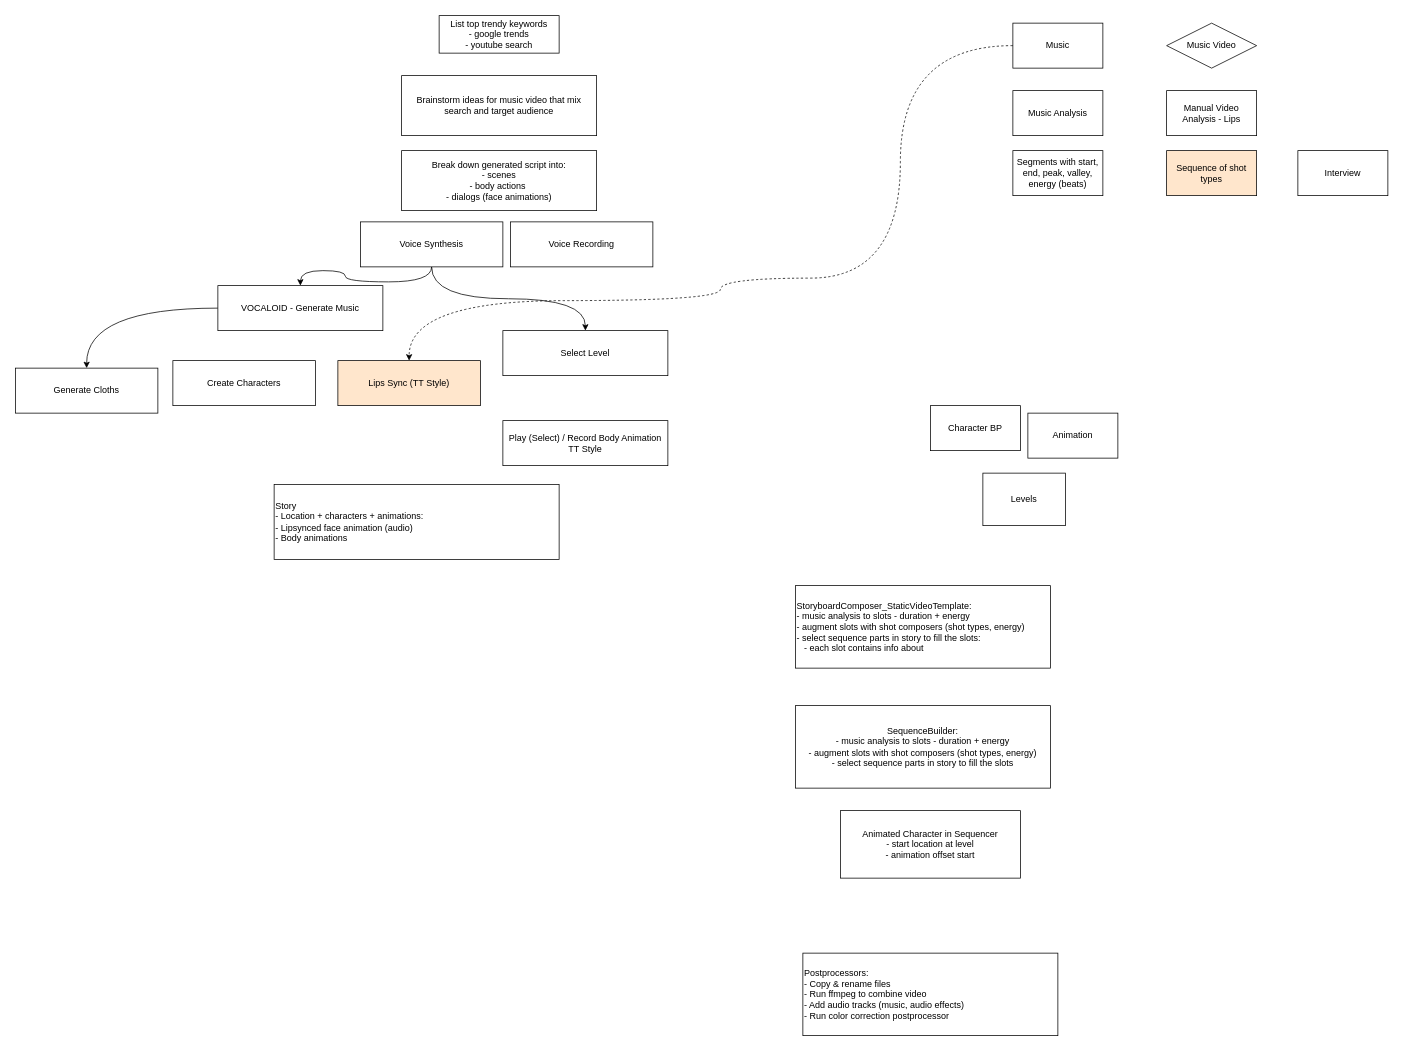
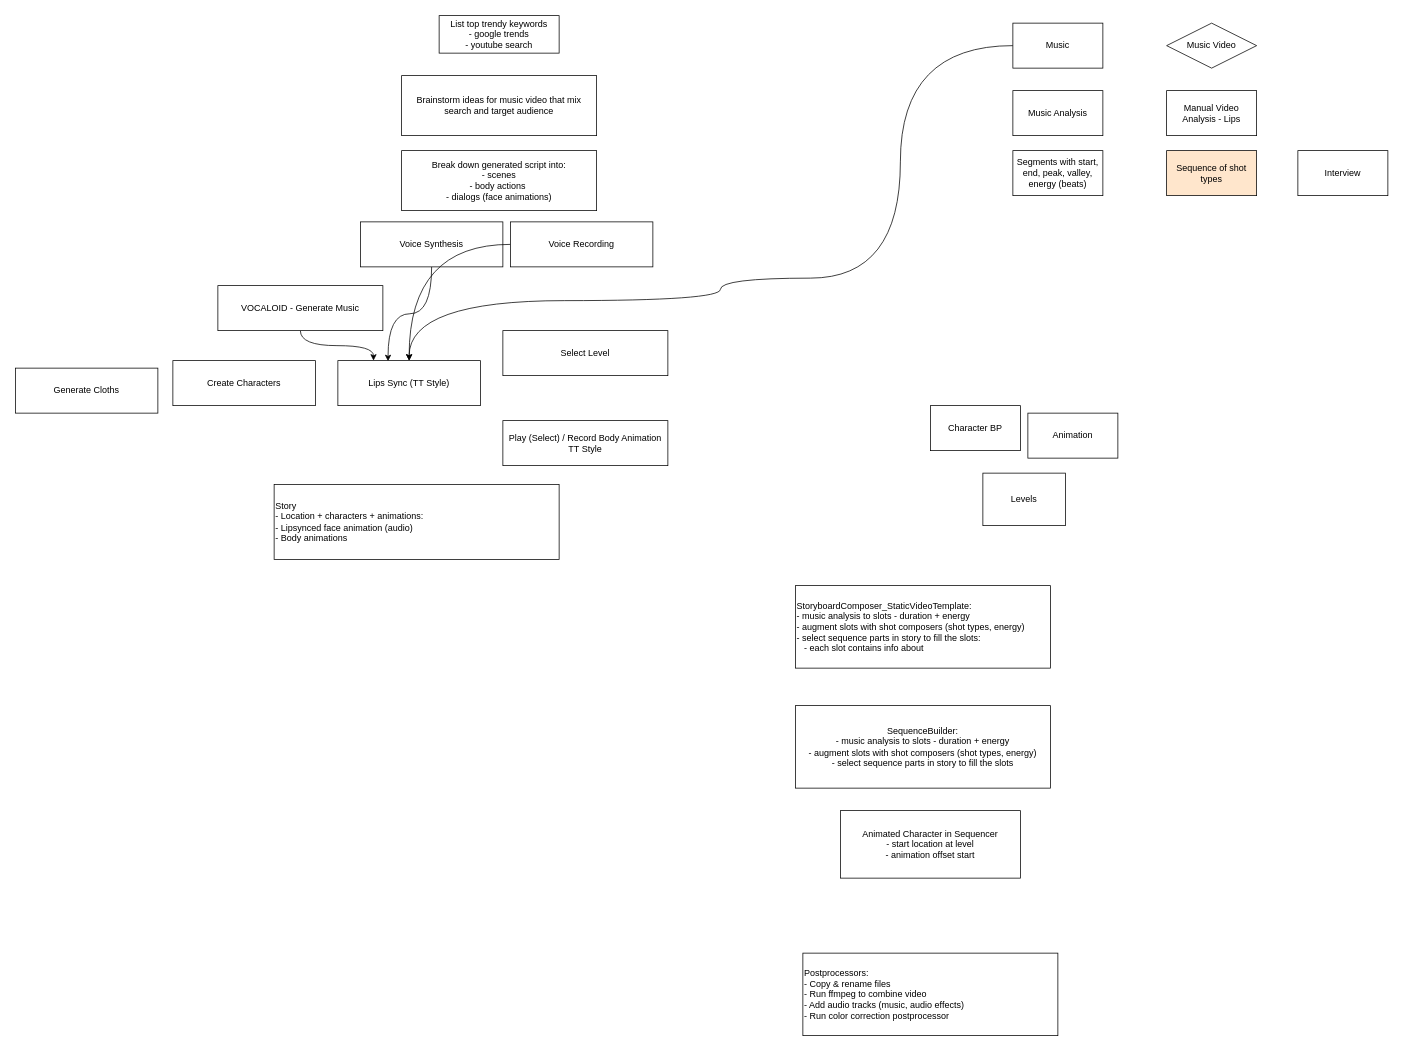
none -> (469, 250)
(858, 266) -> (858, 266)
(367, 281) -> none
(470, 296) -> (406, 314)
(140, 315) -> (336, 345)
(409, 383) -> (409, 383)
